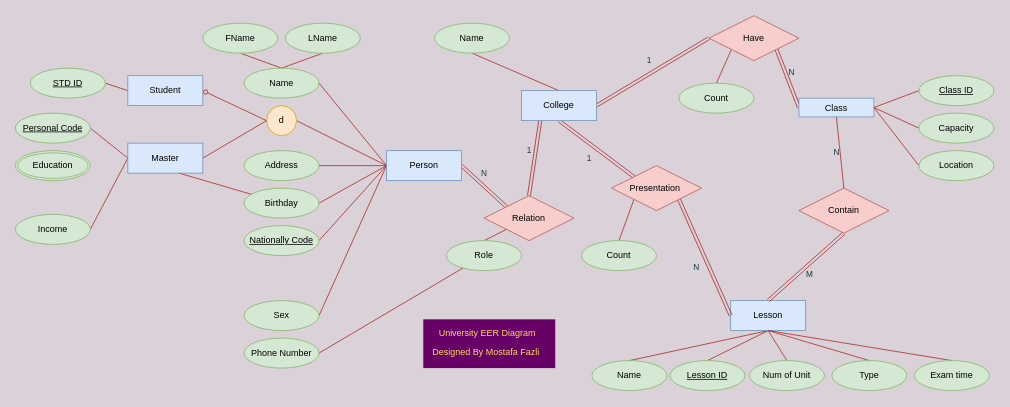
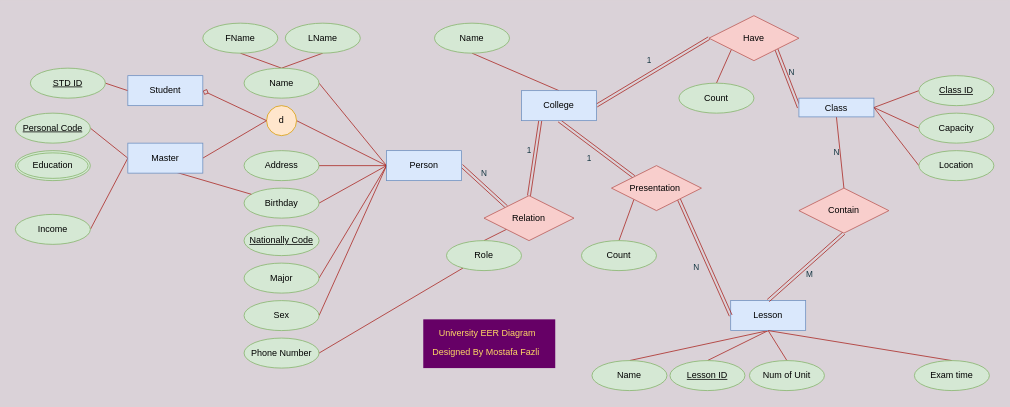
(348, 208) -> none
none -> (350, 227)
none -> (282, 278)
(820, 346) -> none
(870, 375) -> none
